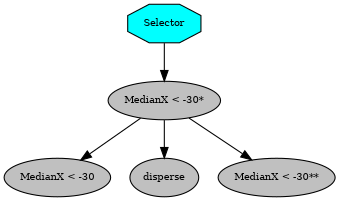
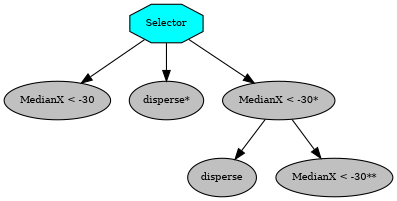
none -> (166, 101)
(115, 136) -> (117, 58)
